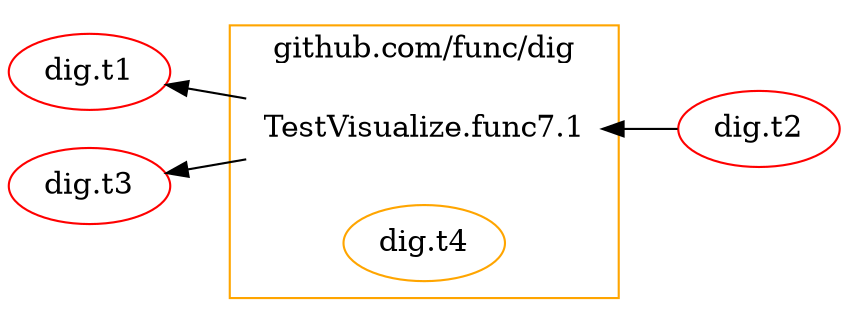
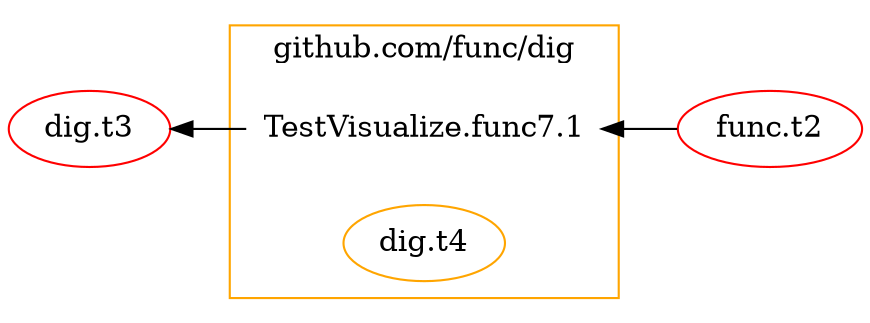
(90, 72) -> none
(759, 129) -> (770, 129)
